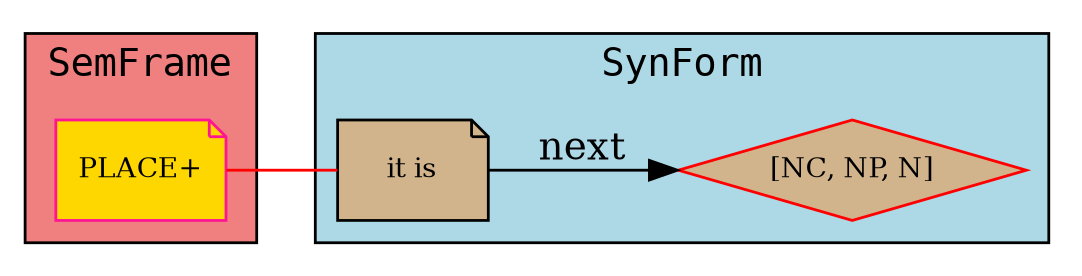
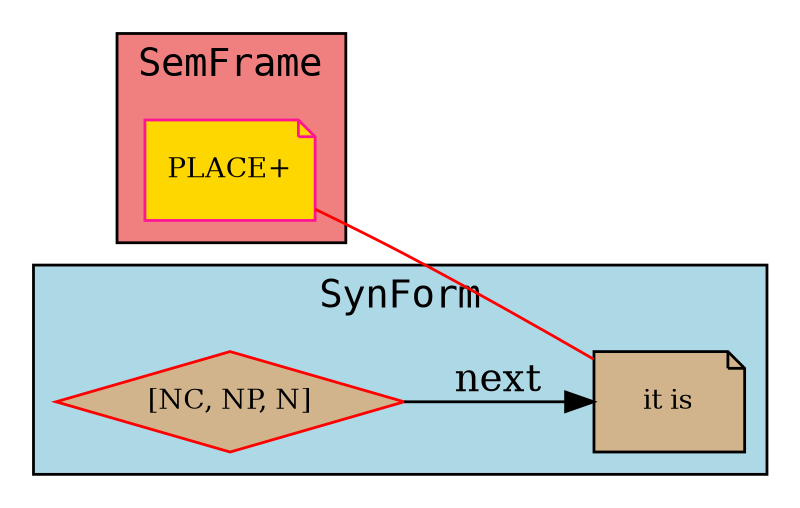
(569, 170) -> (485, 402)
